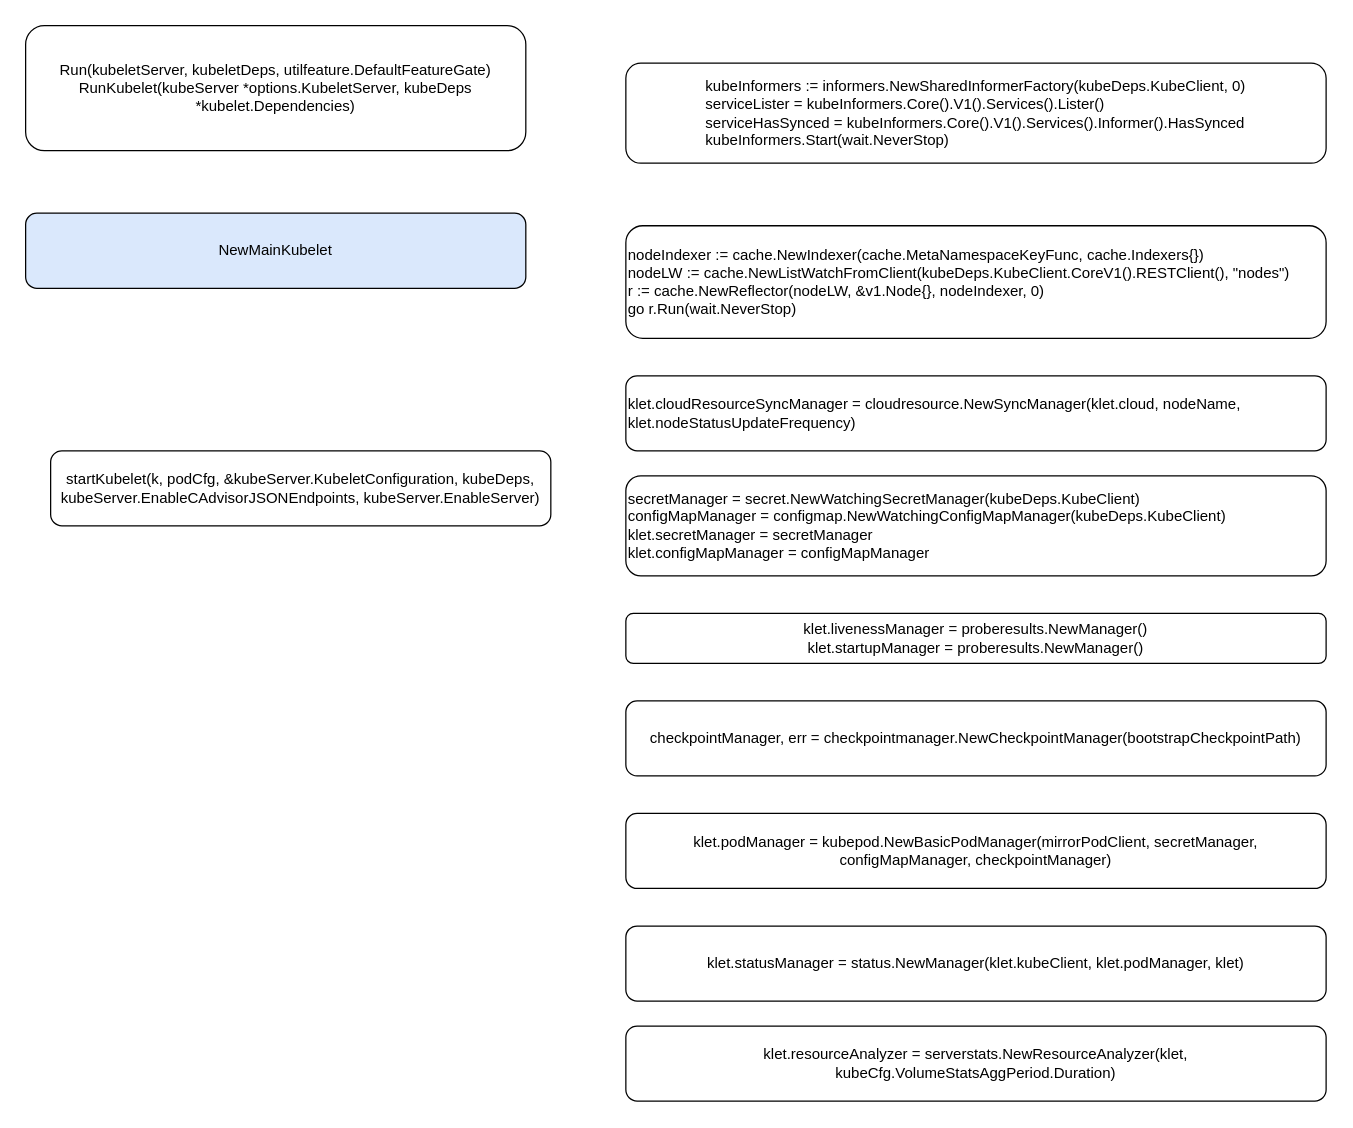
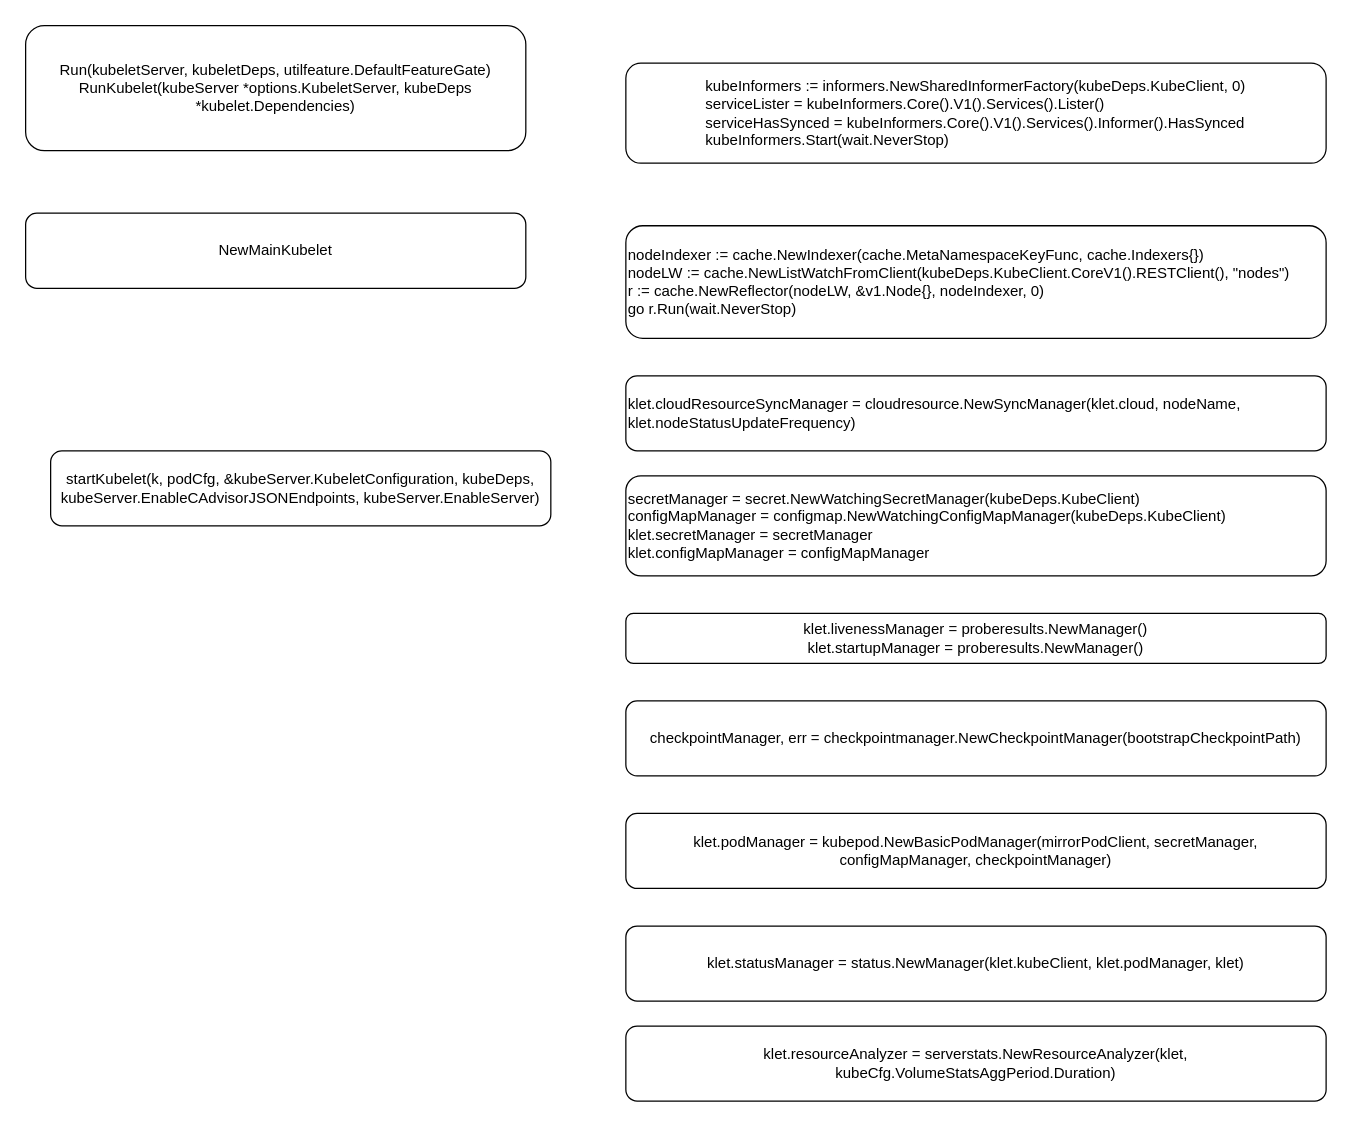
(276, 251) -> (276, 251)
